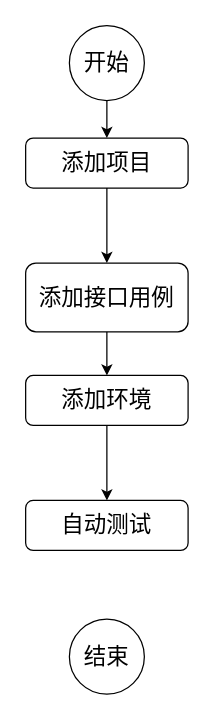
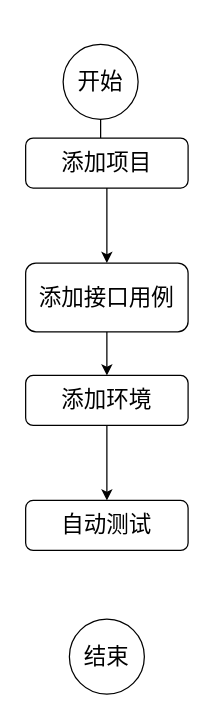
(107, 63) -> (101, 82)
